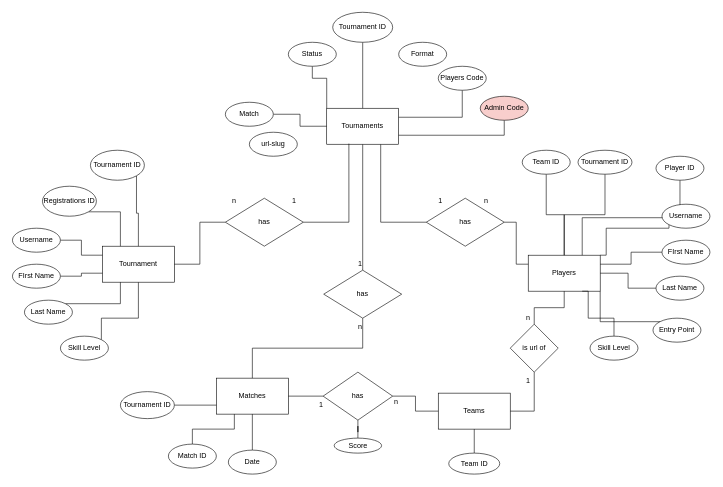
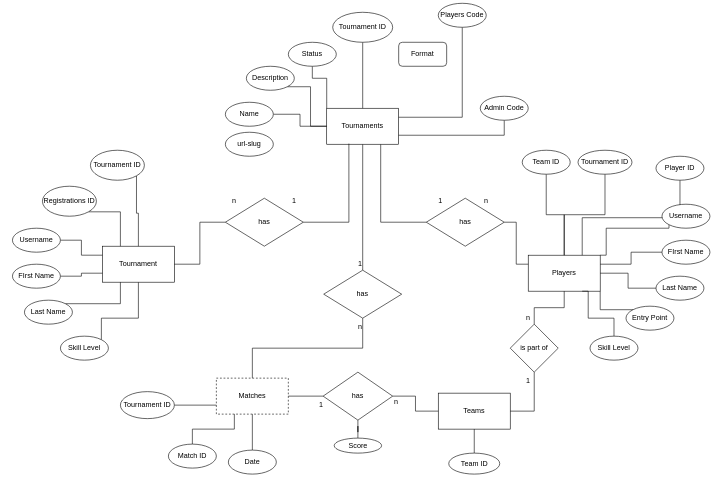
(423, 54) -> (423, 54)
none -> (270, 78)
(462, 78) -> (462, 15)
none -> (311, 94)
(504, 108) -> (504, 108)
(249, 114) -> (249, 114)
(273, 144) -> (249, 144)
(677, 330) -> (650, 318)
(534, 348) -> (534, 348)
(252, 396) -> (252, 396)
